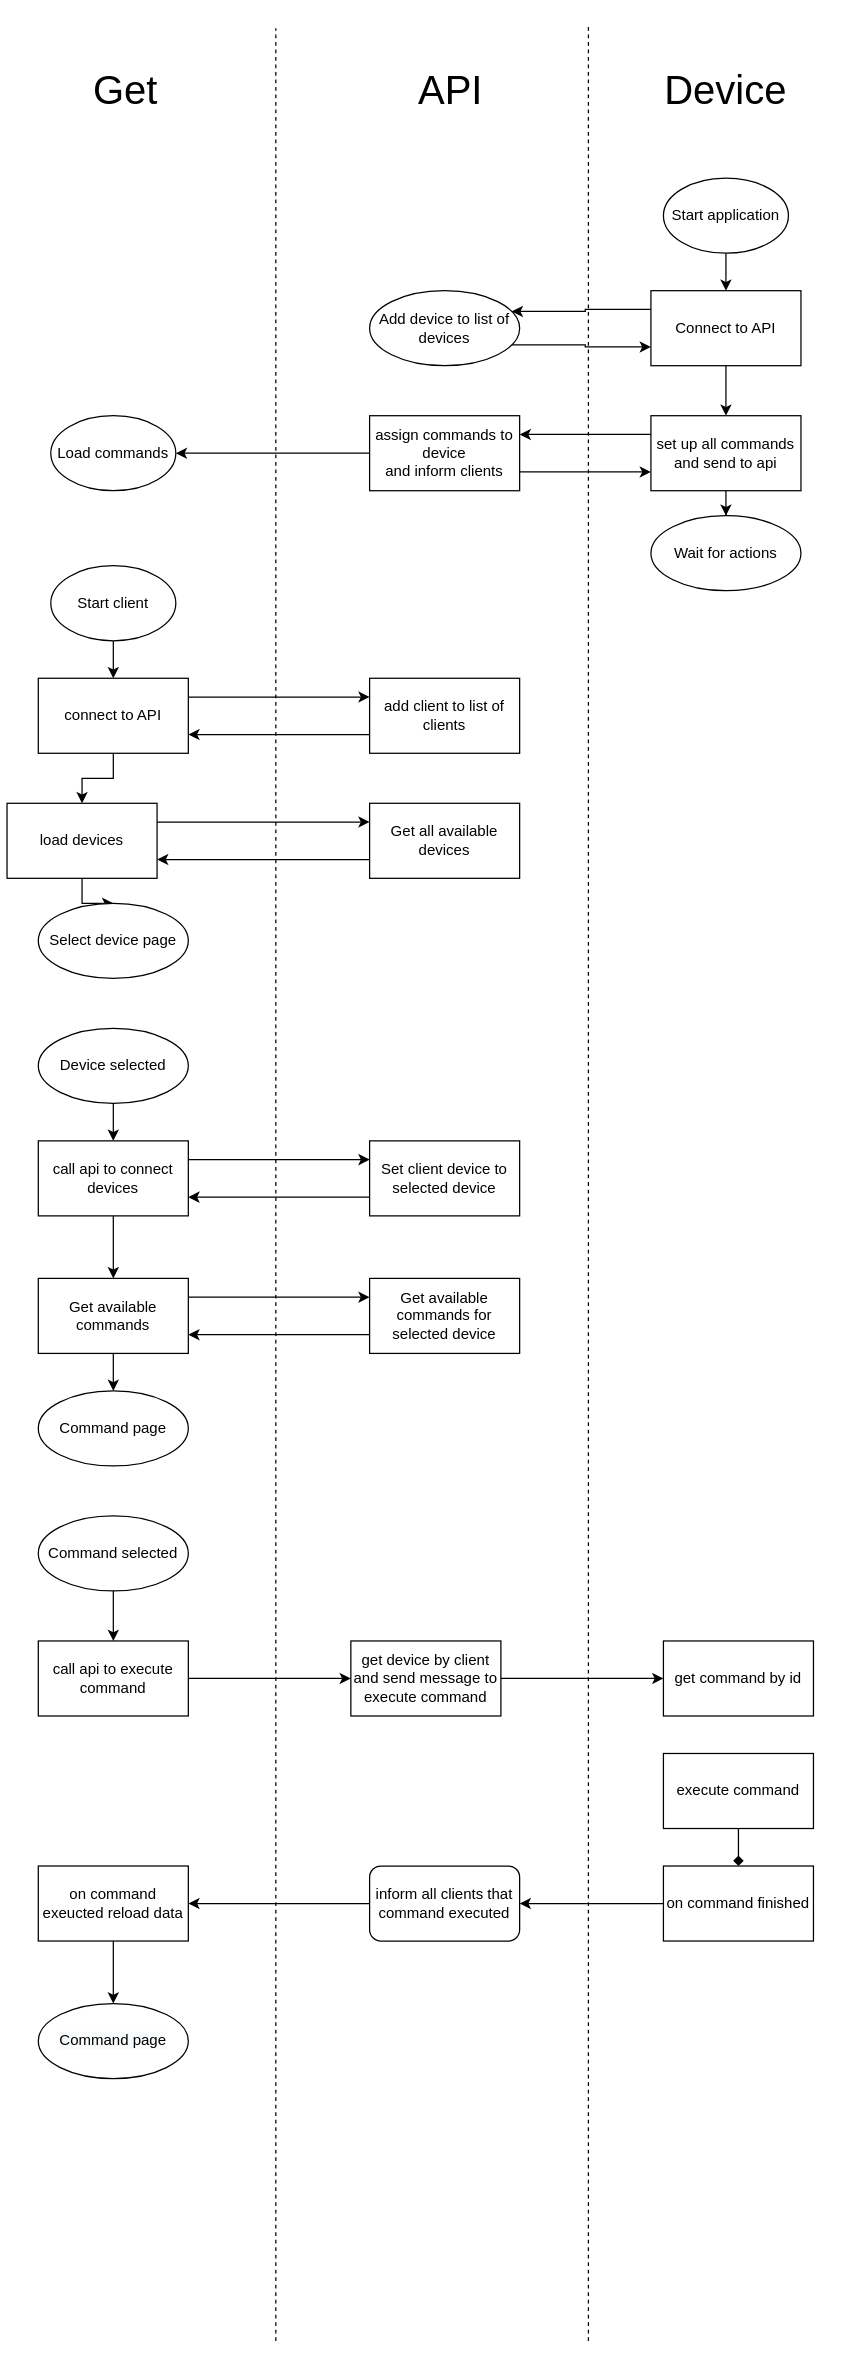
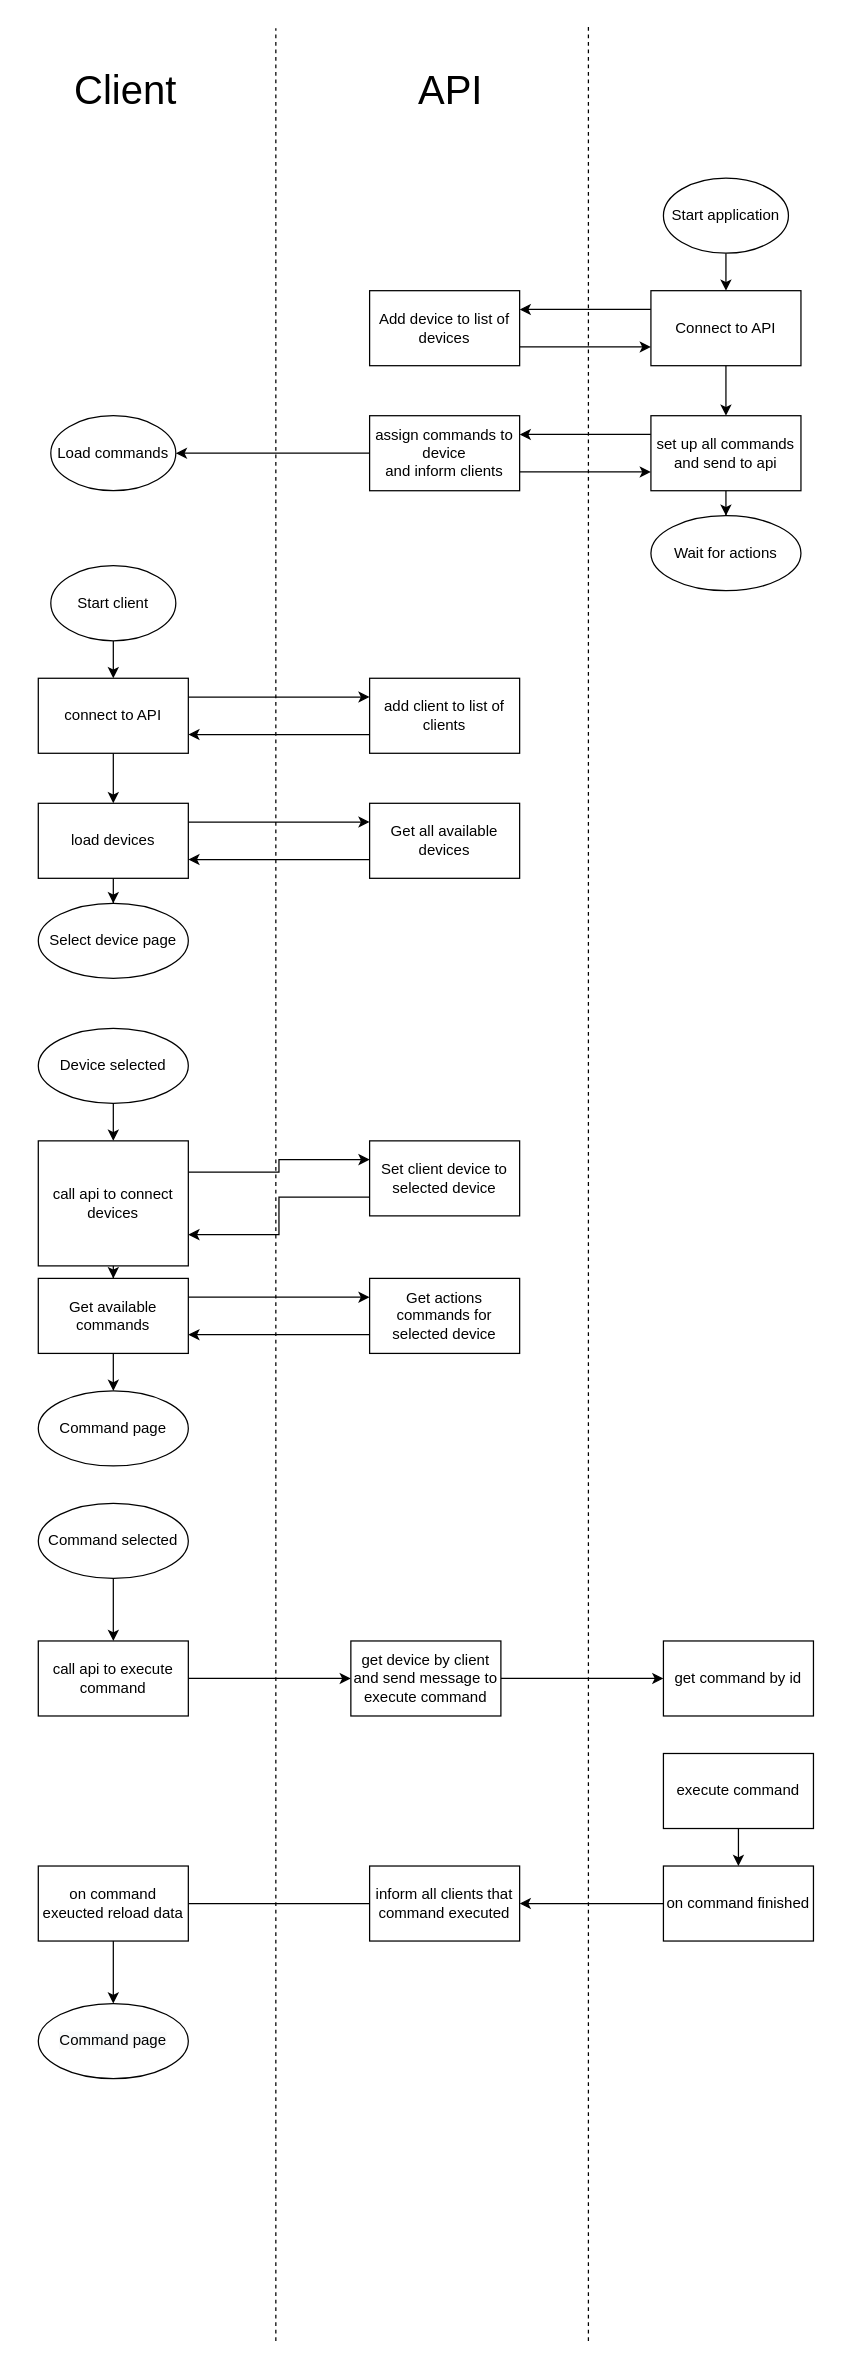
(126, 91) -> (126, 91)
(726, 91) -> none
(444, 328) -> (444, 328)
(82, 841) -> (113, 841)
(113, 1178) -> (113, 1203)
(444, 1316) -> (444, 1316)
(113, 1553) -> (113, 1541)
(738, 1855) -> (738, 1856)
(198, 1903) -> (194, 1903)
(444, 1903) -> (444, 1903)
